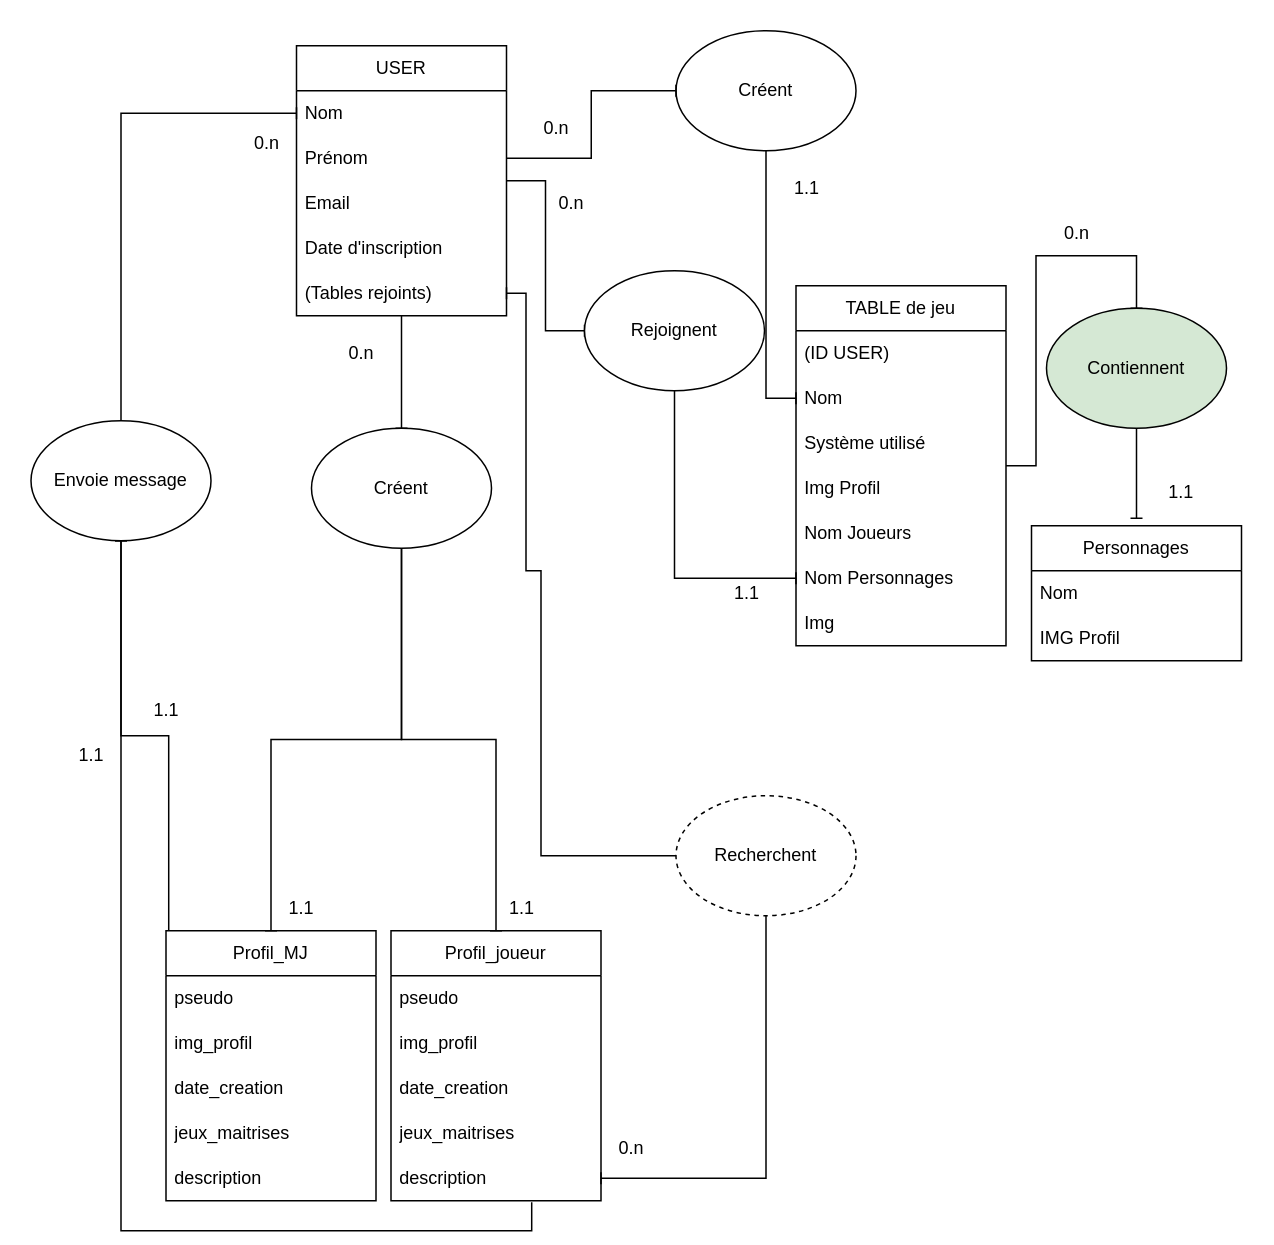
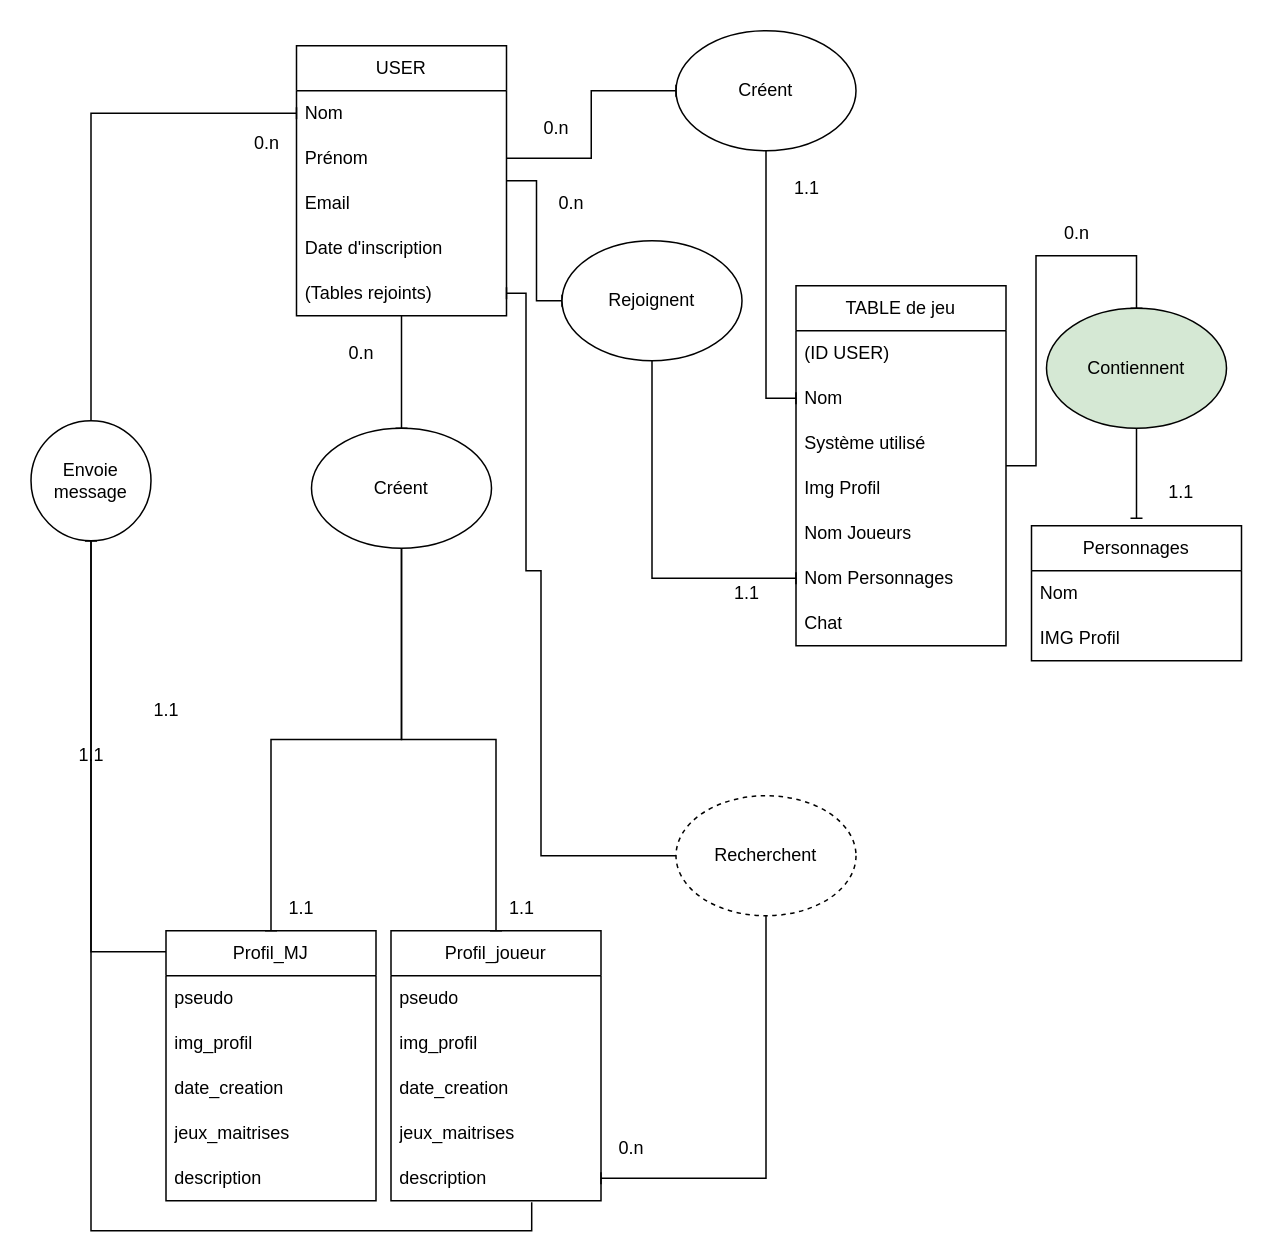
(674, 331) -> (652, 301)
(121, 481) -> (91, 481)
(820, 623) -> (825, 623)
